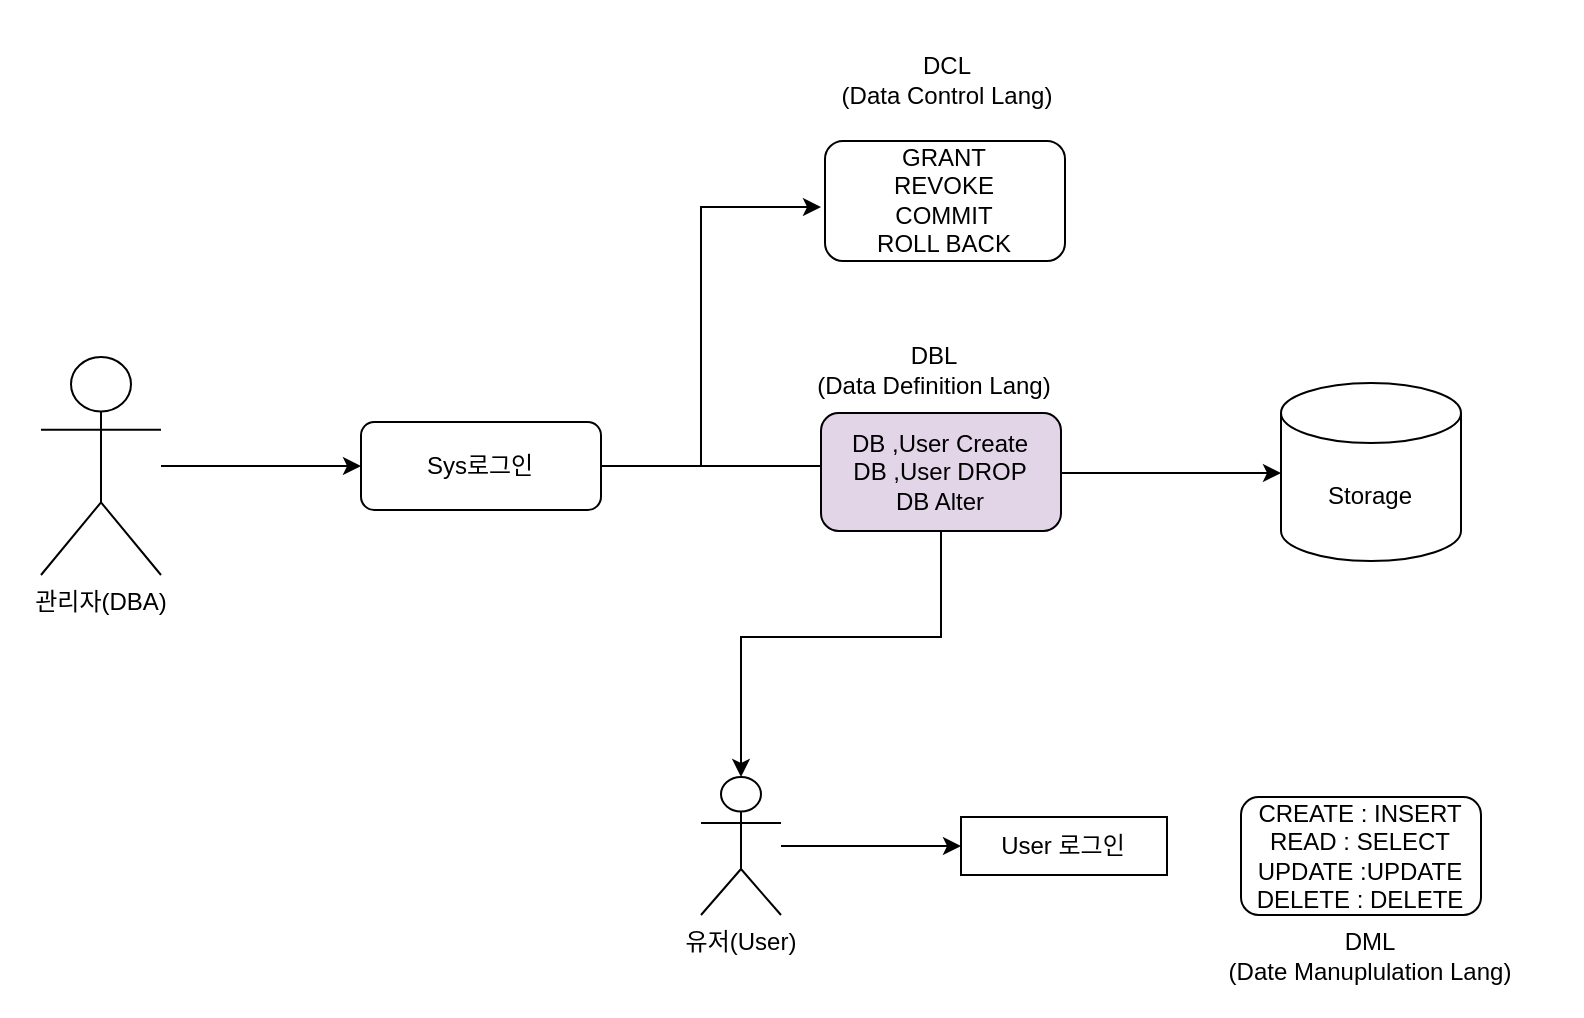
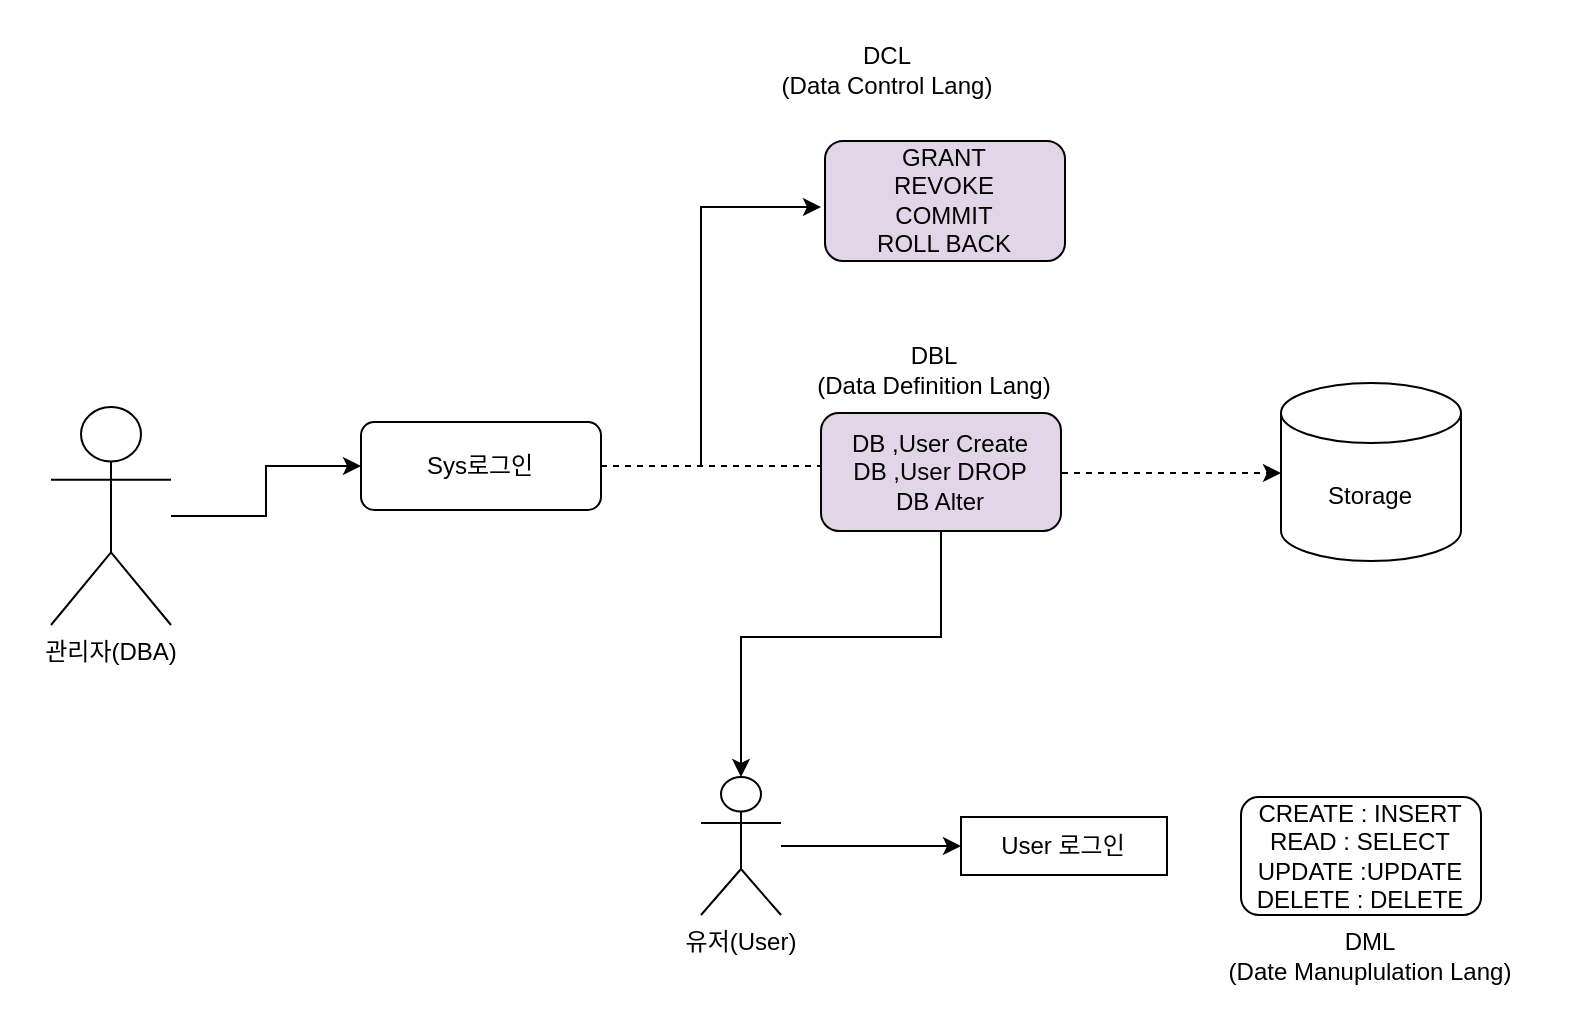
(948, 81) -> (888, 71)
(945, 201) -> (945, 201)
(101, 466) -> (111, 516)
(710, 466) -> (710, 466)
